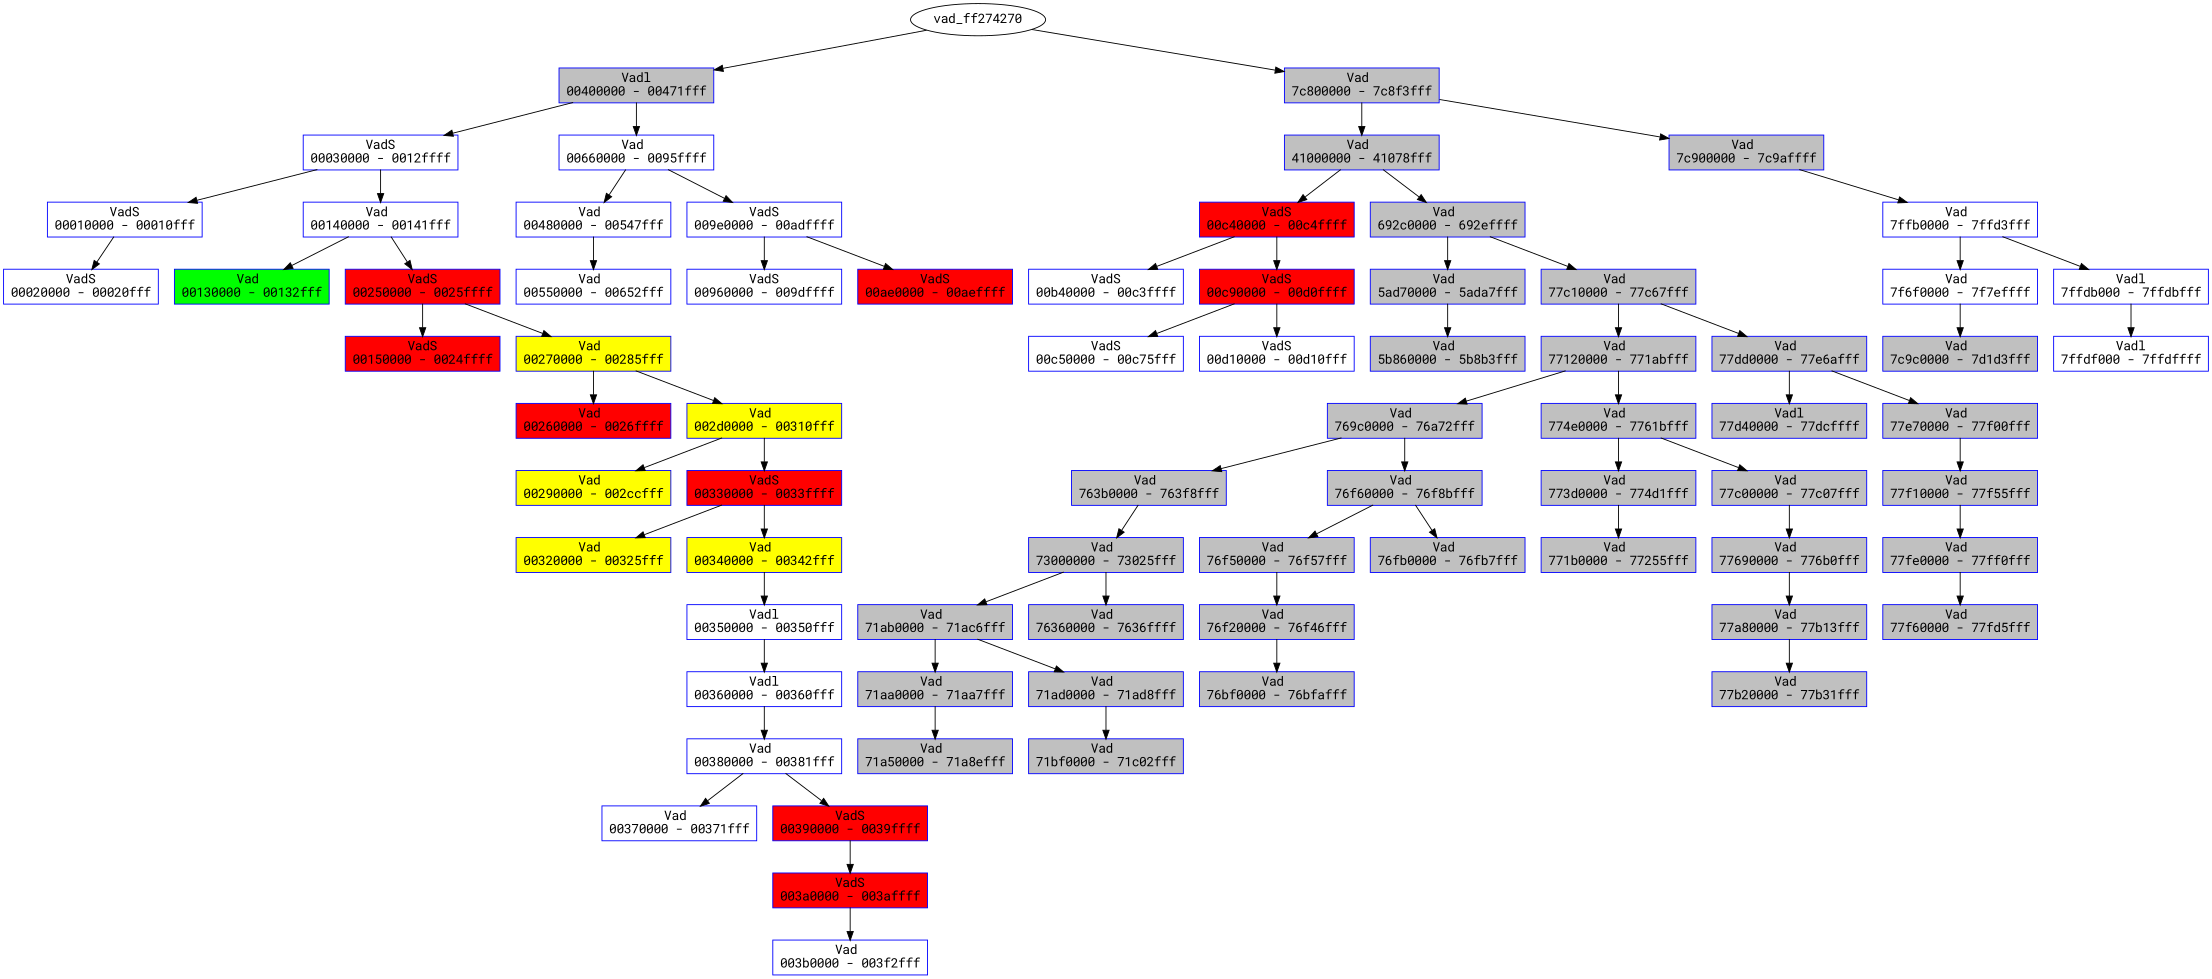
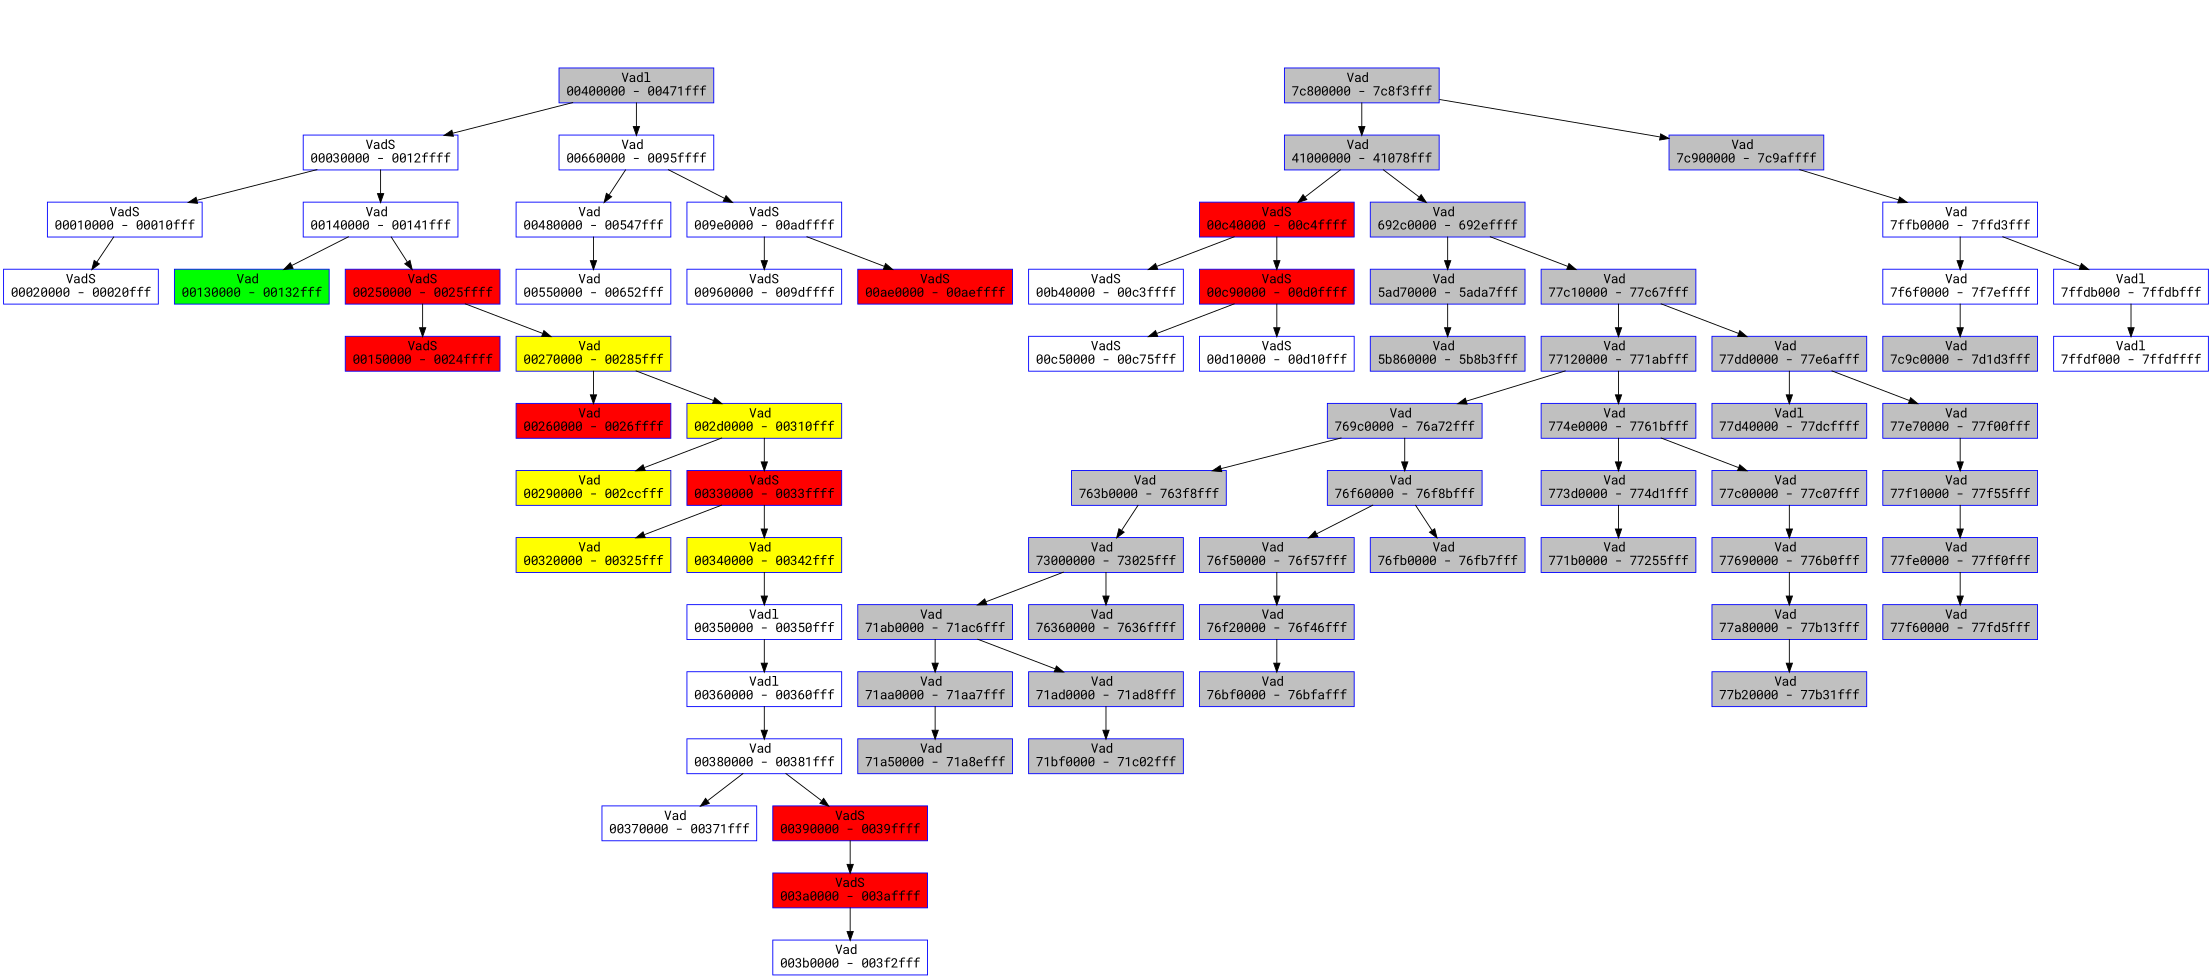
(978, 20) -> none
